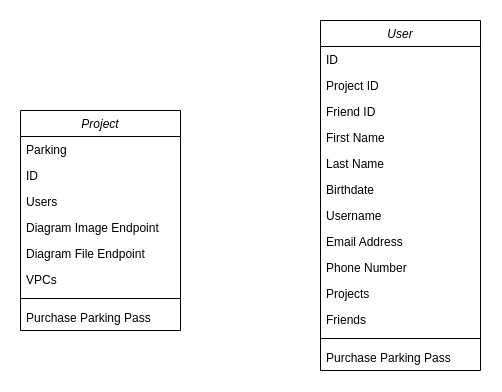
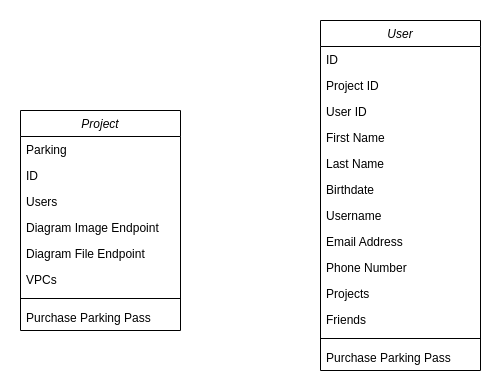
(353, 112) -> (348, 112)
